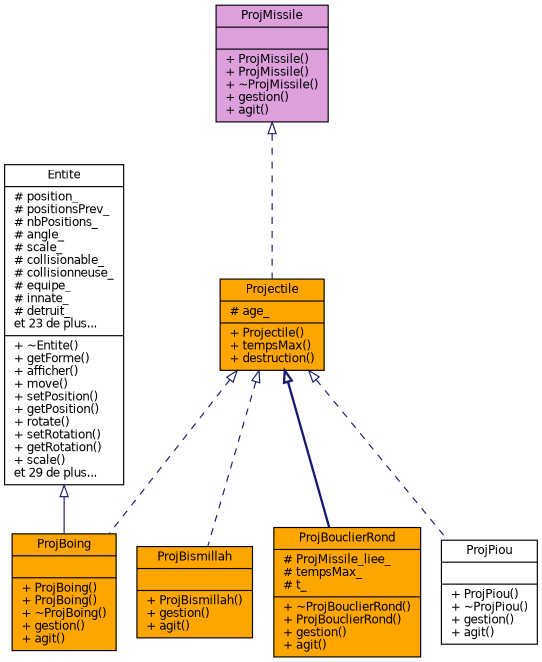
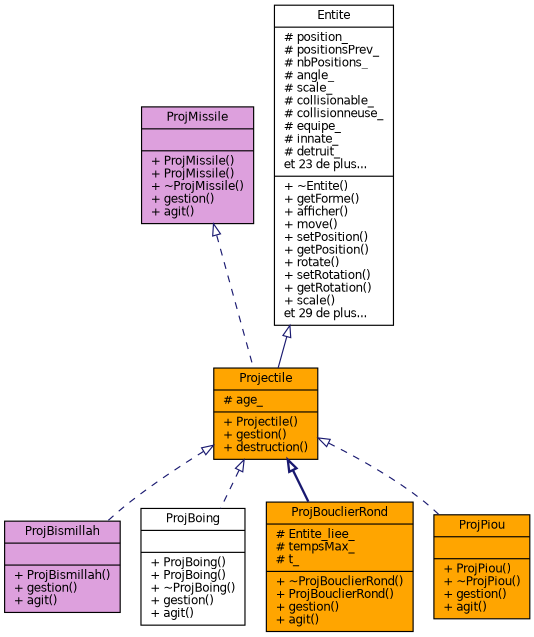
(270, 346) -> (255, 435)
(64, 515) -> (282, 352)
(337, 560) -> (315, 534)
(64, 592) -> (193, 567)
(195, 592) -> (62, 567)
(489, 592) -> (482, 567)
